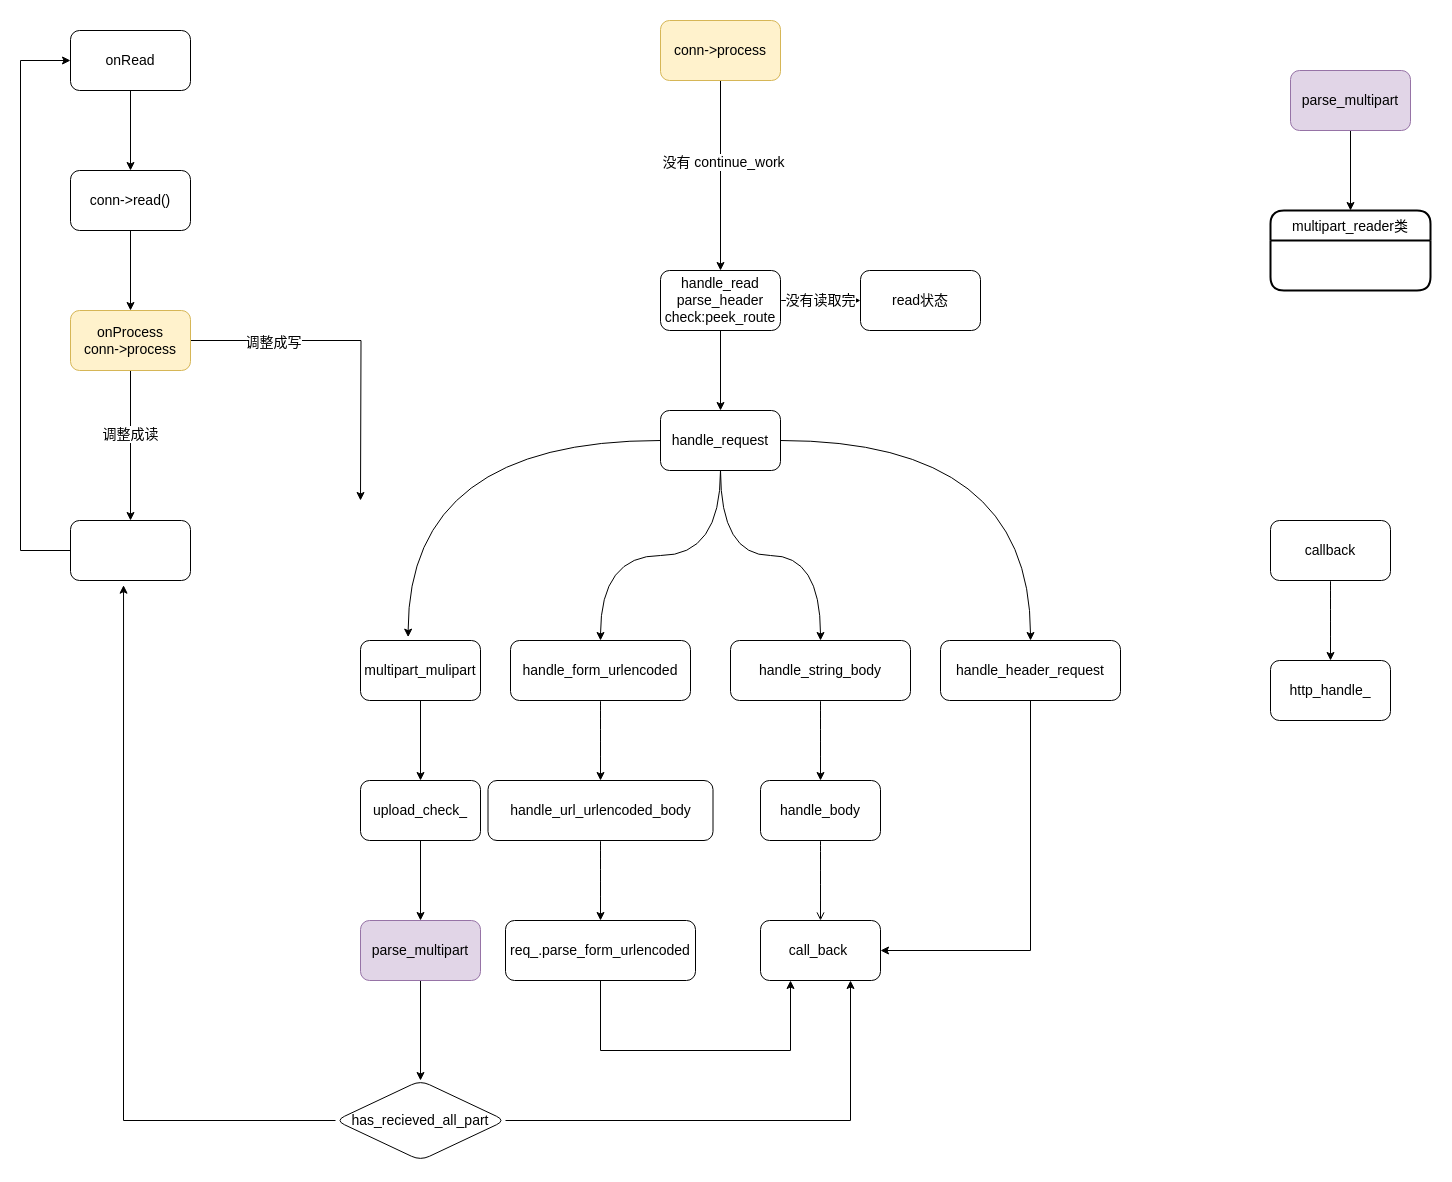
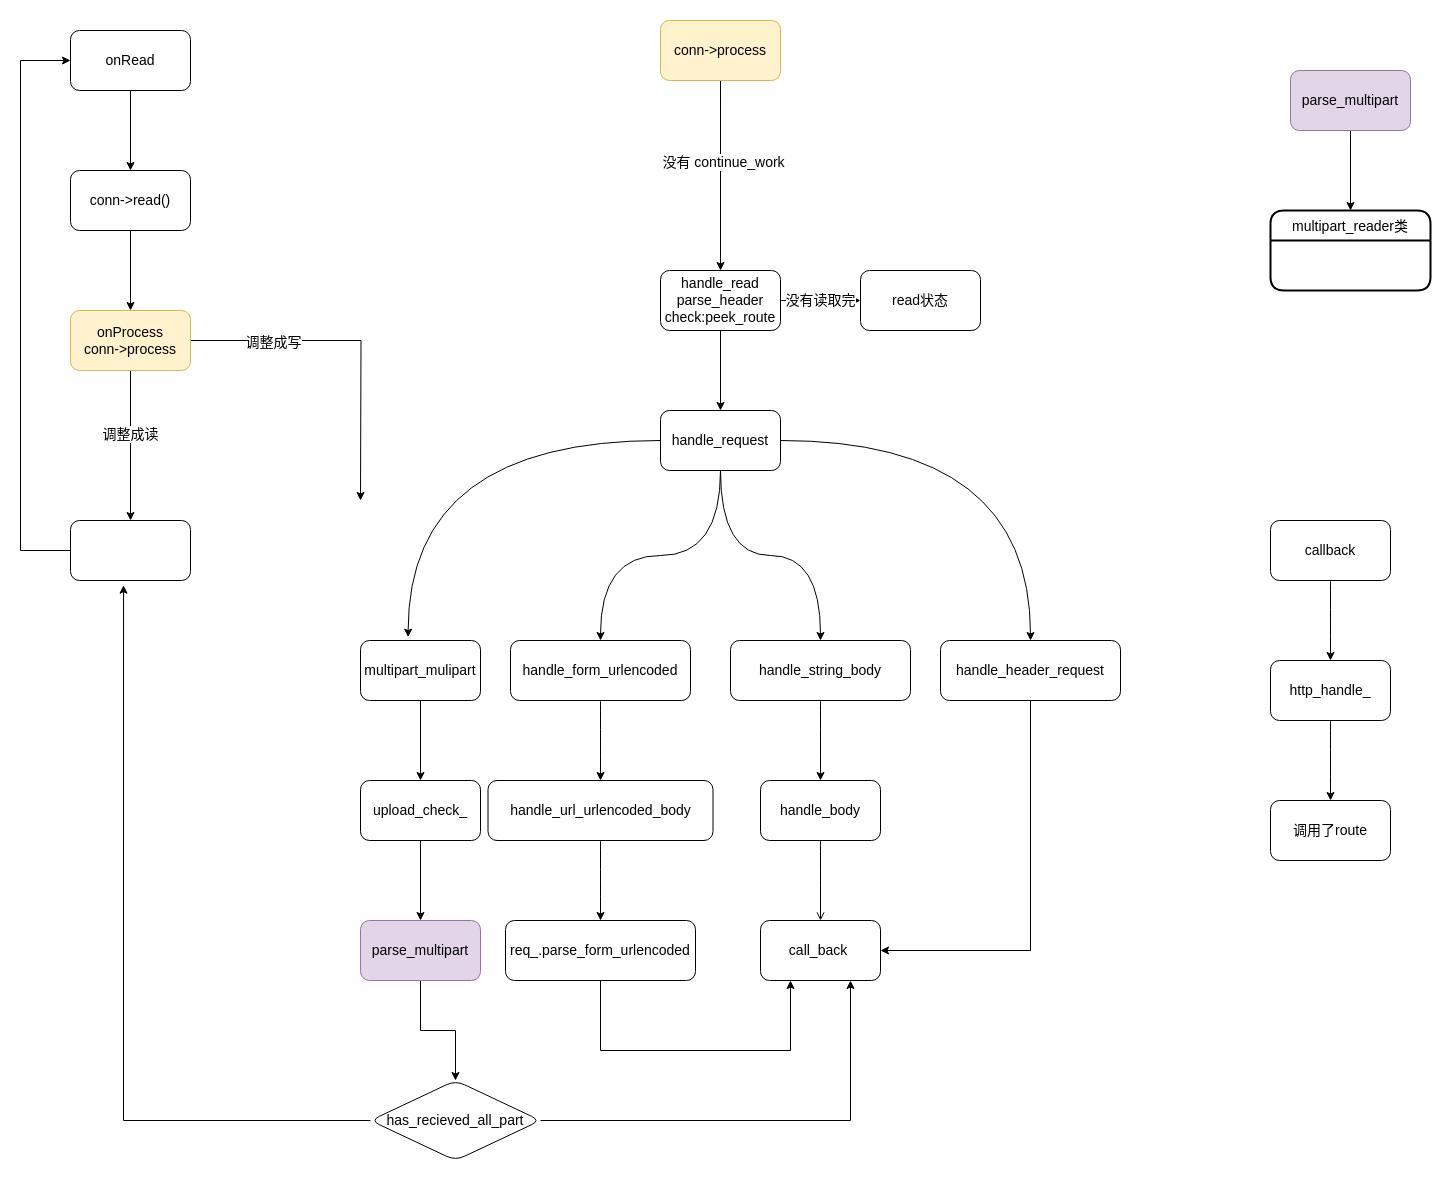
none -> (1331, 758)
none -> (1331, 831)
(421, 1121) -> (456, 1121)
